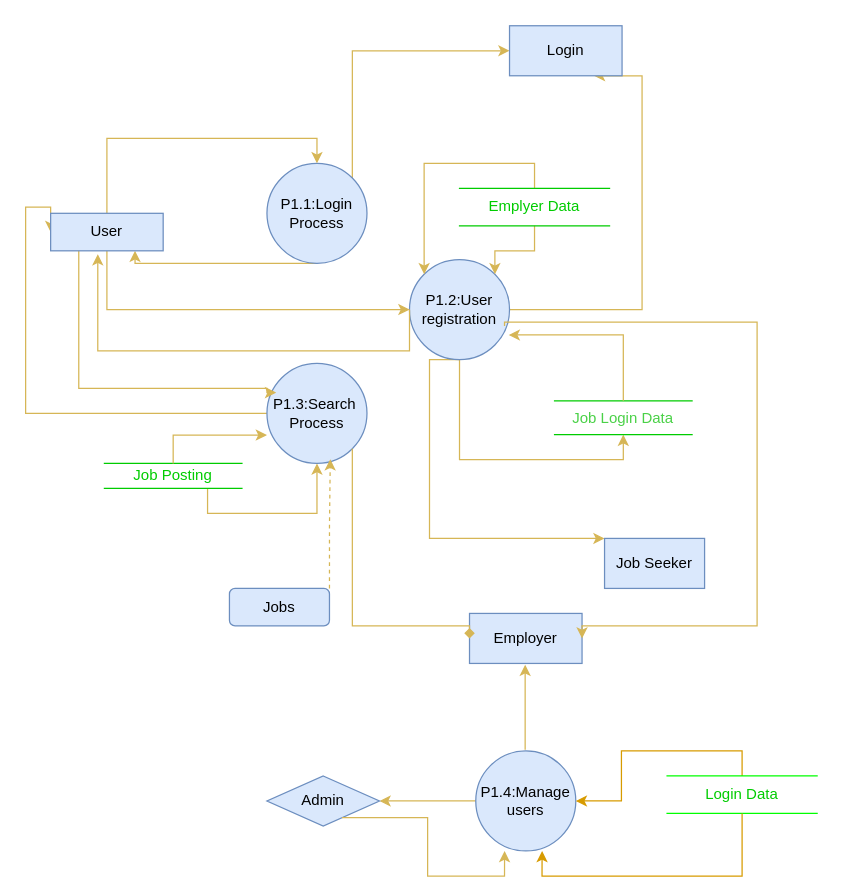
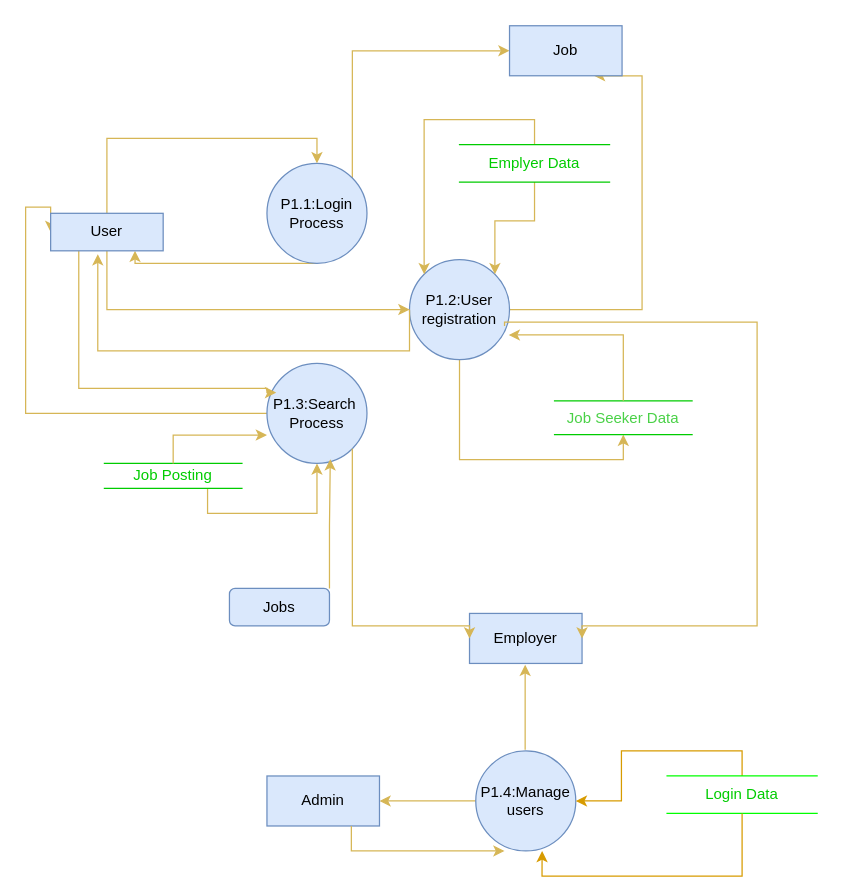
(566, 51) -> (566, 51)
(534, 207) -> (534, 163)
(623, 418) -> (623, 418)
(429, 522) -> none
(329, 527) -> (329, 527)
(654, 563) -> none
(466, 626) -> (467, 626)
(323, 801) -> (323, 801)
